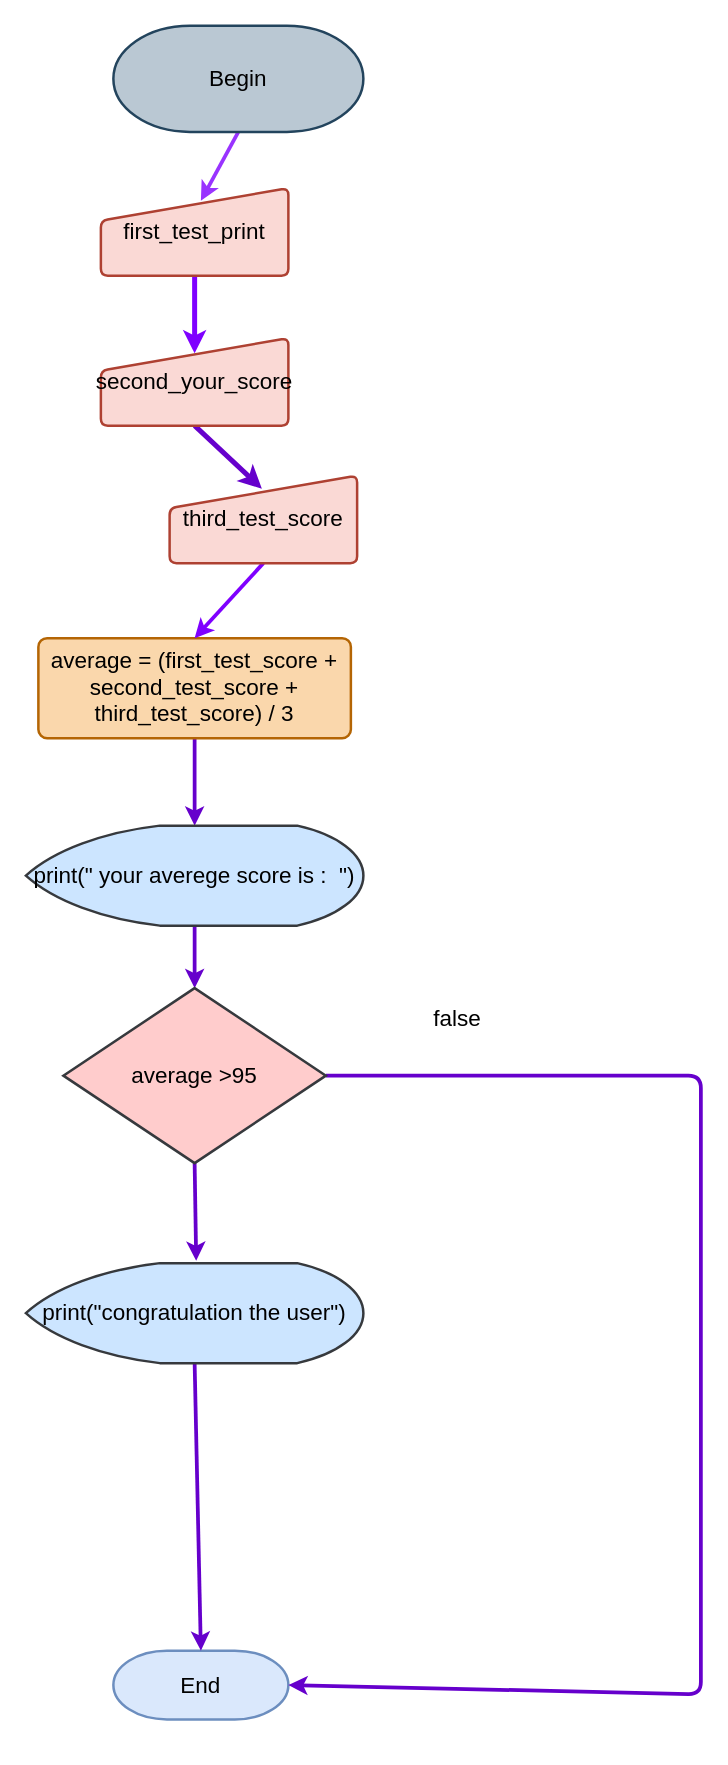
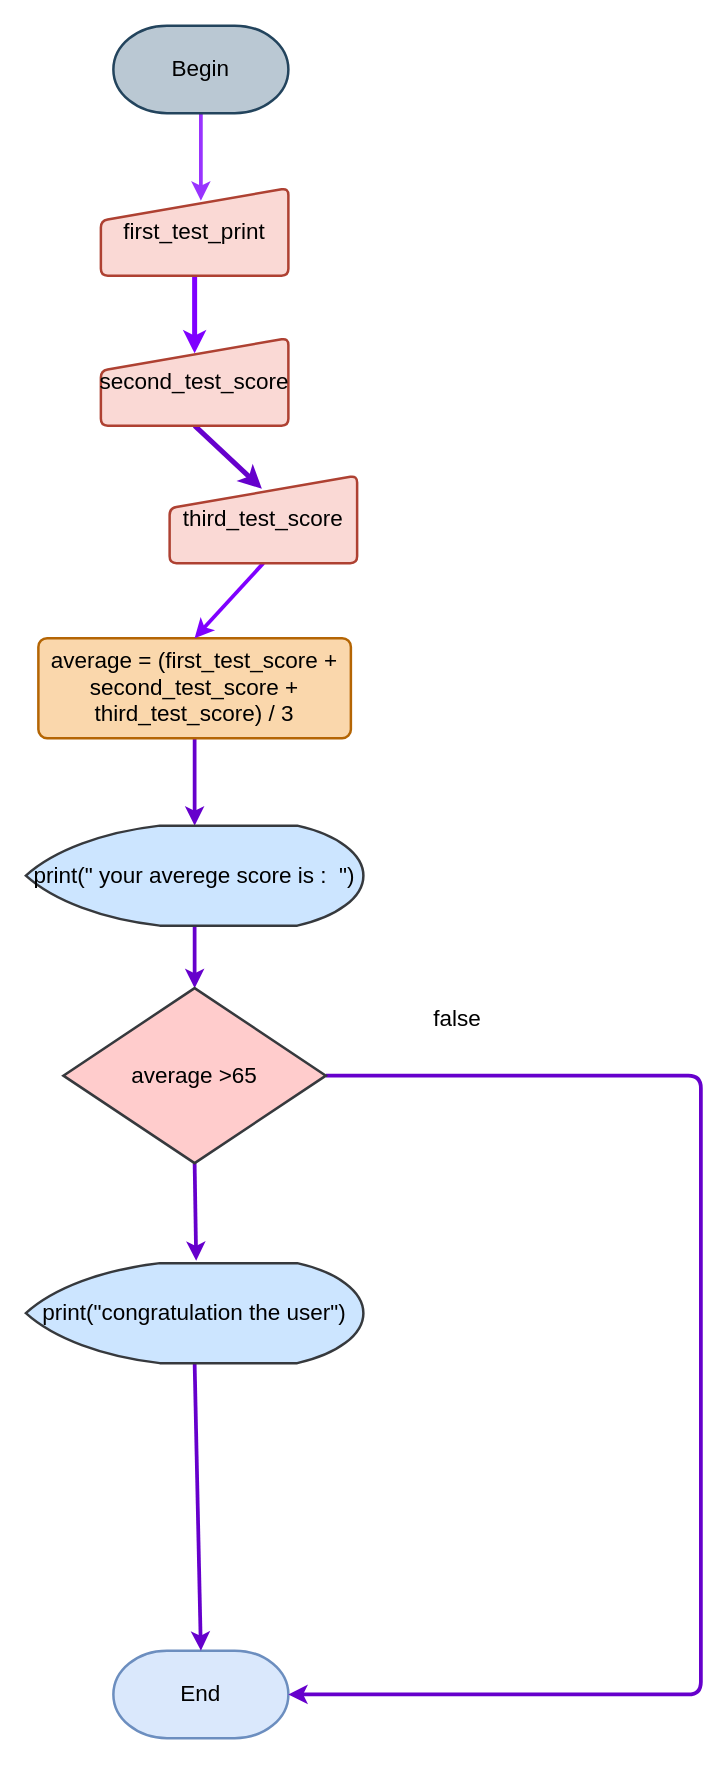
(238, 79) -> (201, 69)
(194, 382) -> (194, 382)
(194, 1076) -> (194, 1076)
(201, 1685) -> (201, 1694)
